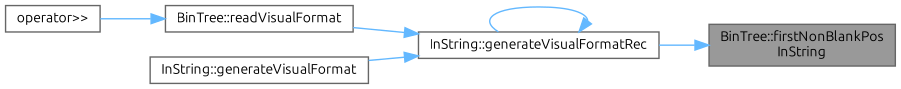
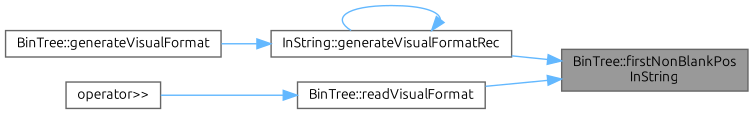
(379, 30) -> (517, 83)
(259, 70) -> (113, 44)
